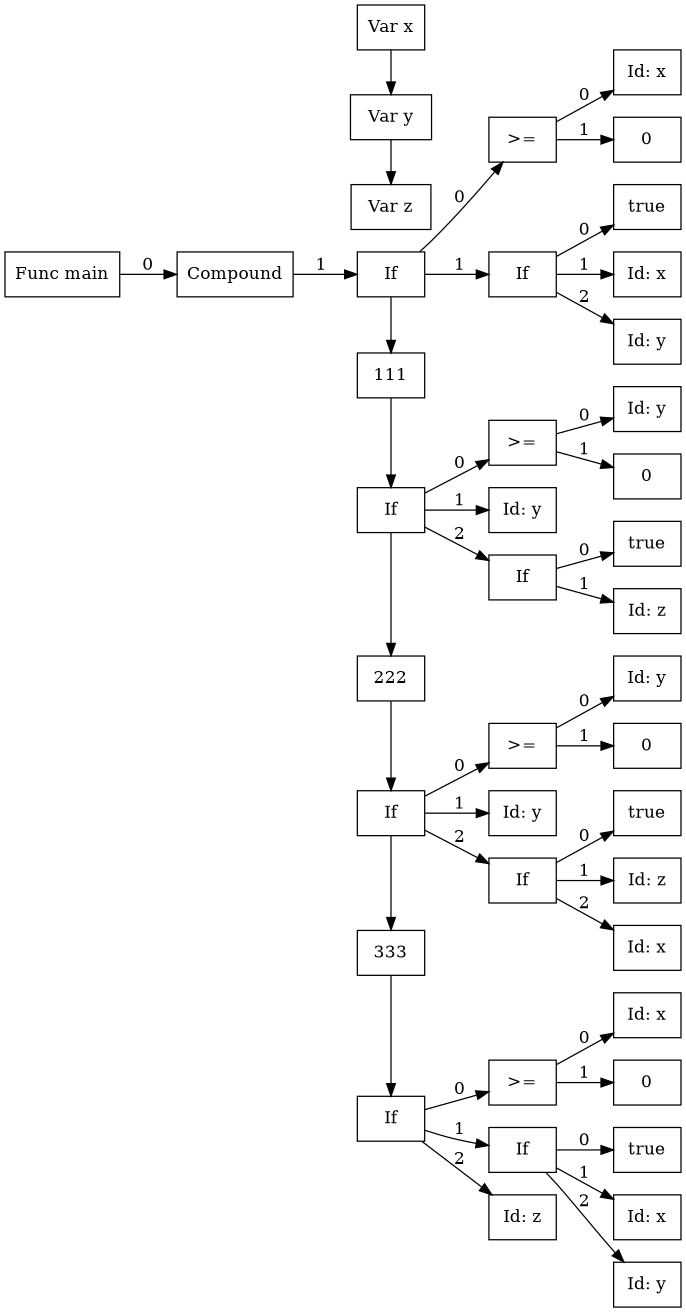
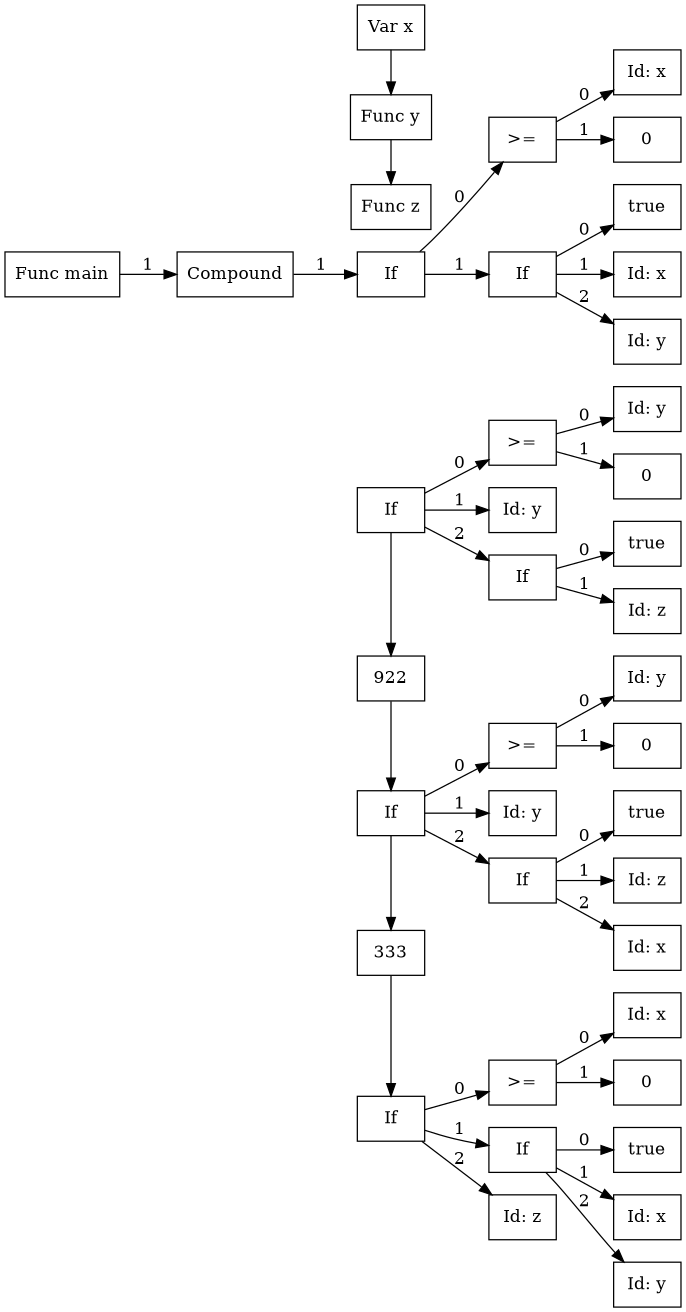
(391, 117) -> (391, 117)
(391, 207) -> (391, 207)
(148, 265) -> (148, 265)
(391, 375) -> none
(391, 678) -> (391, 678)
